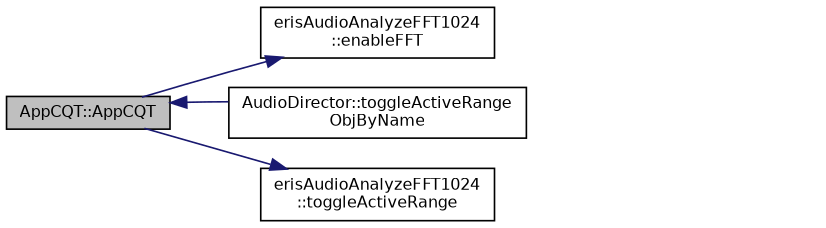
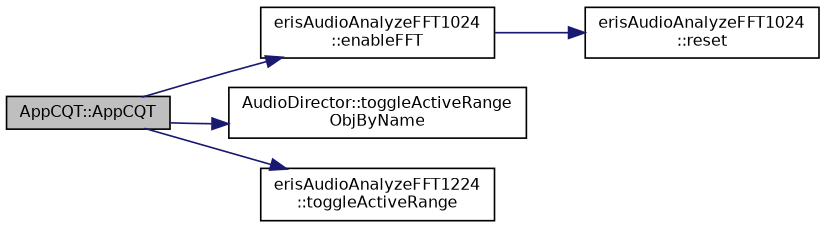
none -> (702, 33)
(208, 102) -> (191, 123)
(378, 195) -> (378, 195)
